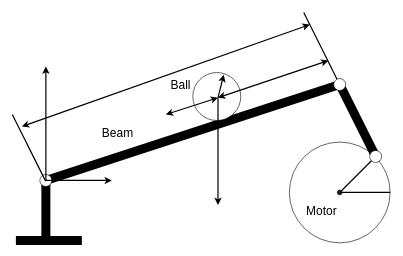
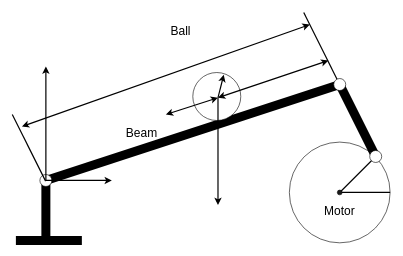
(181, 84) -> (181, 30)
(118, 132) -> (142, 132)
(322, 210) -> (340, 210)
